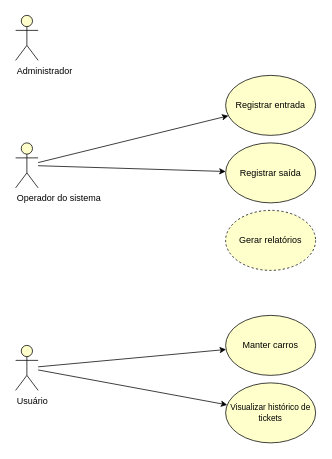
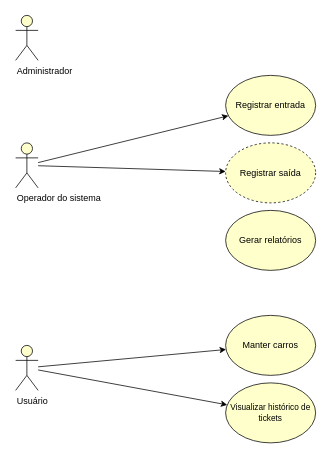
(270, 173) -> (270, 173)
(270, 240) -> (270, 240)
